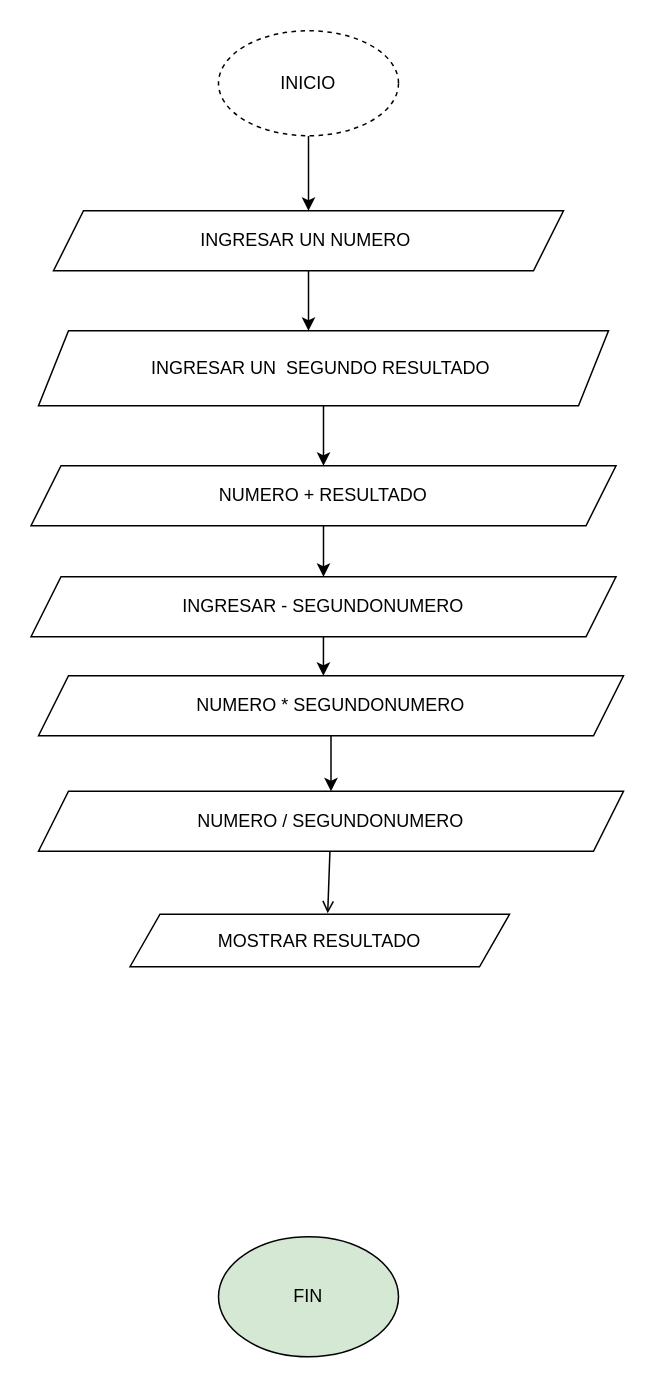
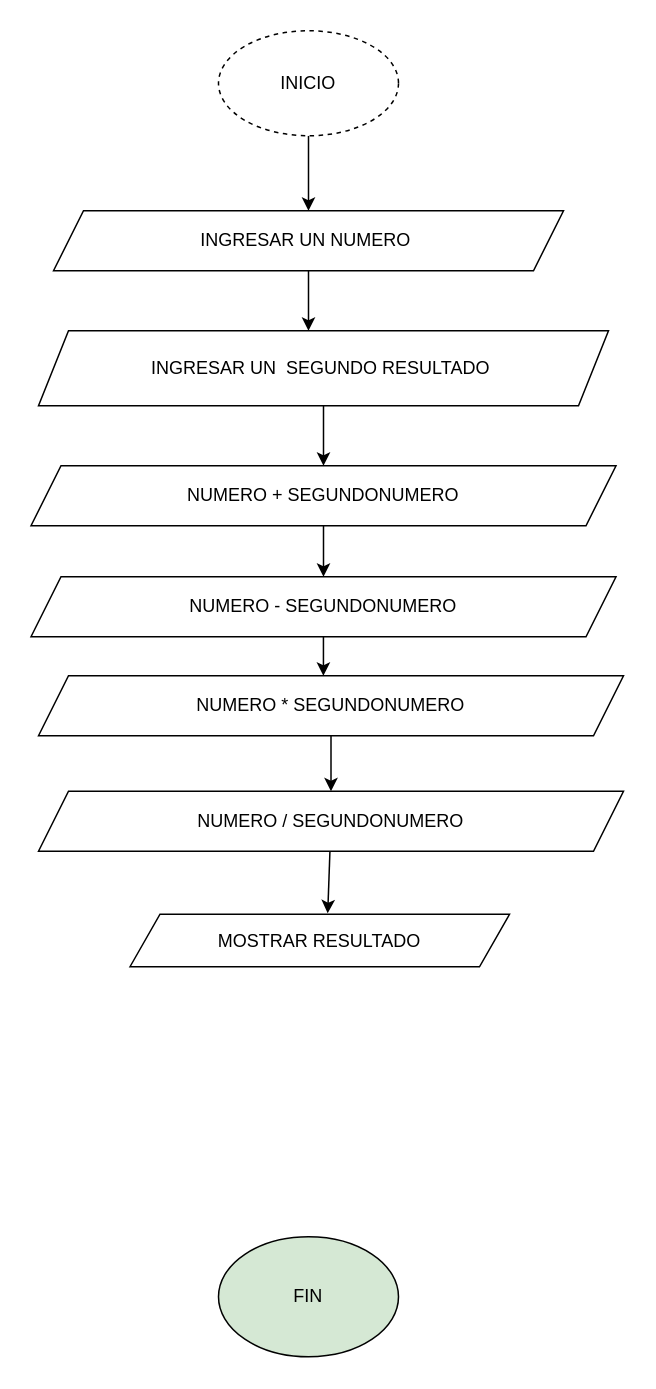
(323, 496) -> (323, 496)
(323, 607) -> (323, 607)
(328, 904) -> (328, 902)
